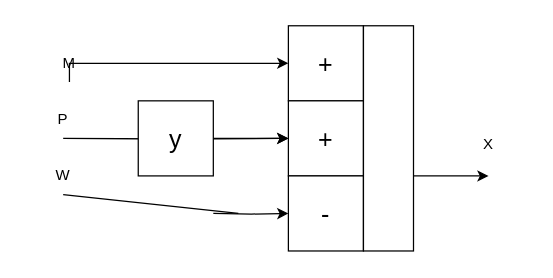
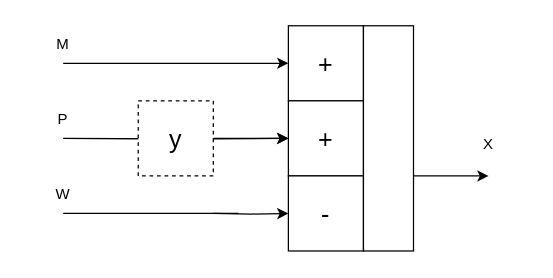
(69, 63) -> (63, 44)
(176, 138) -> (176, 138)
(63, 176) -> (63, 194)
